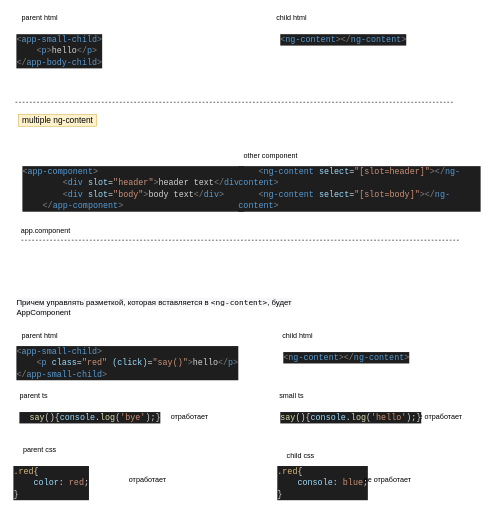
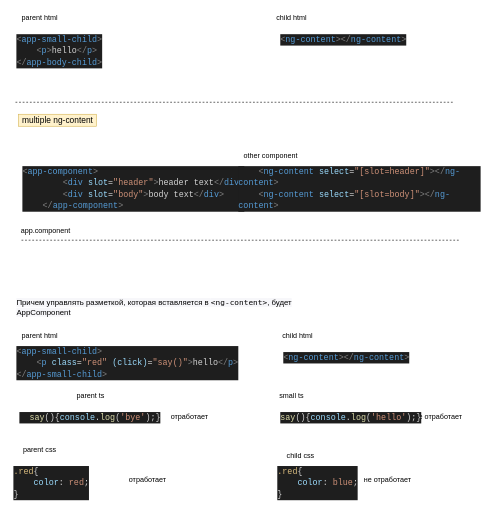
(33, 396) -> (90, 396)
(302, 479) -> (298, 479)
